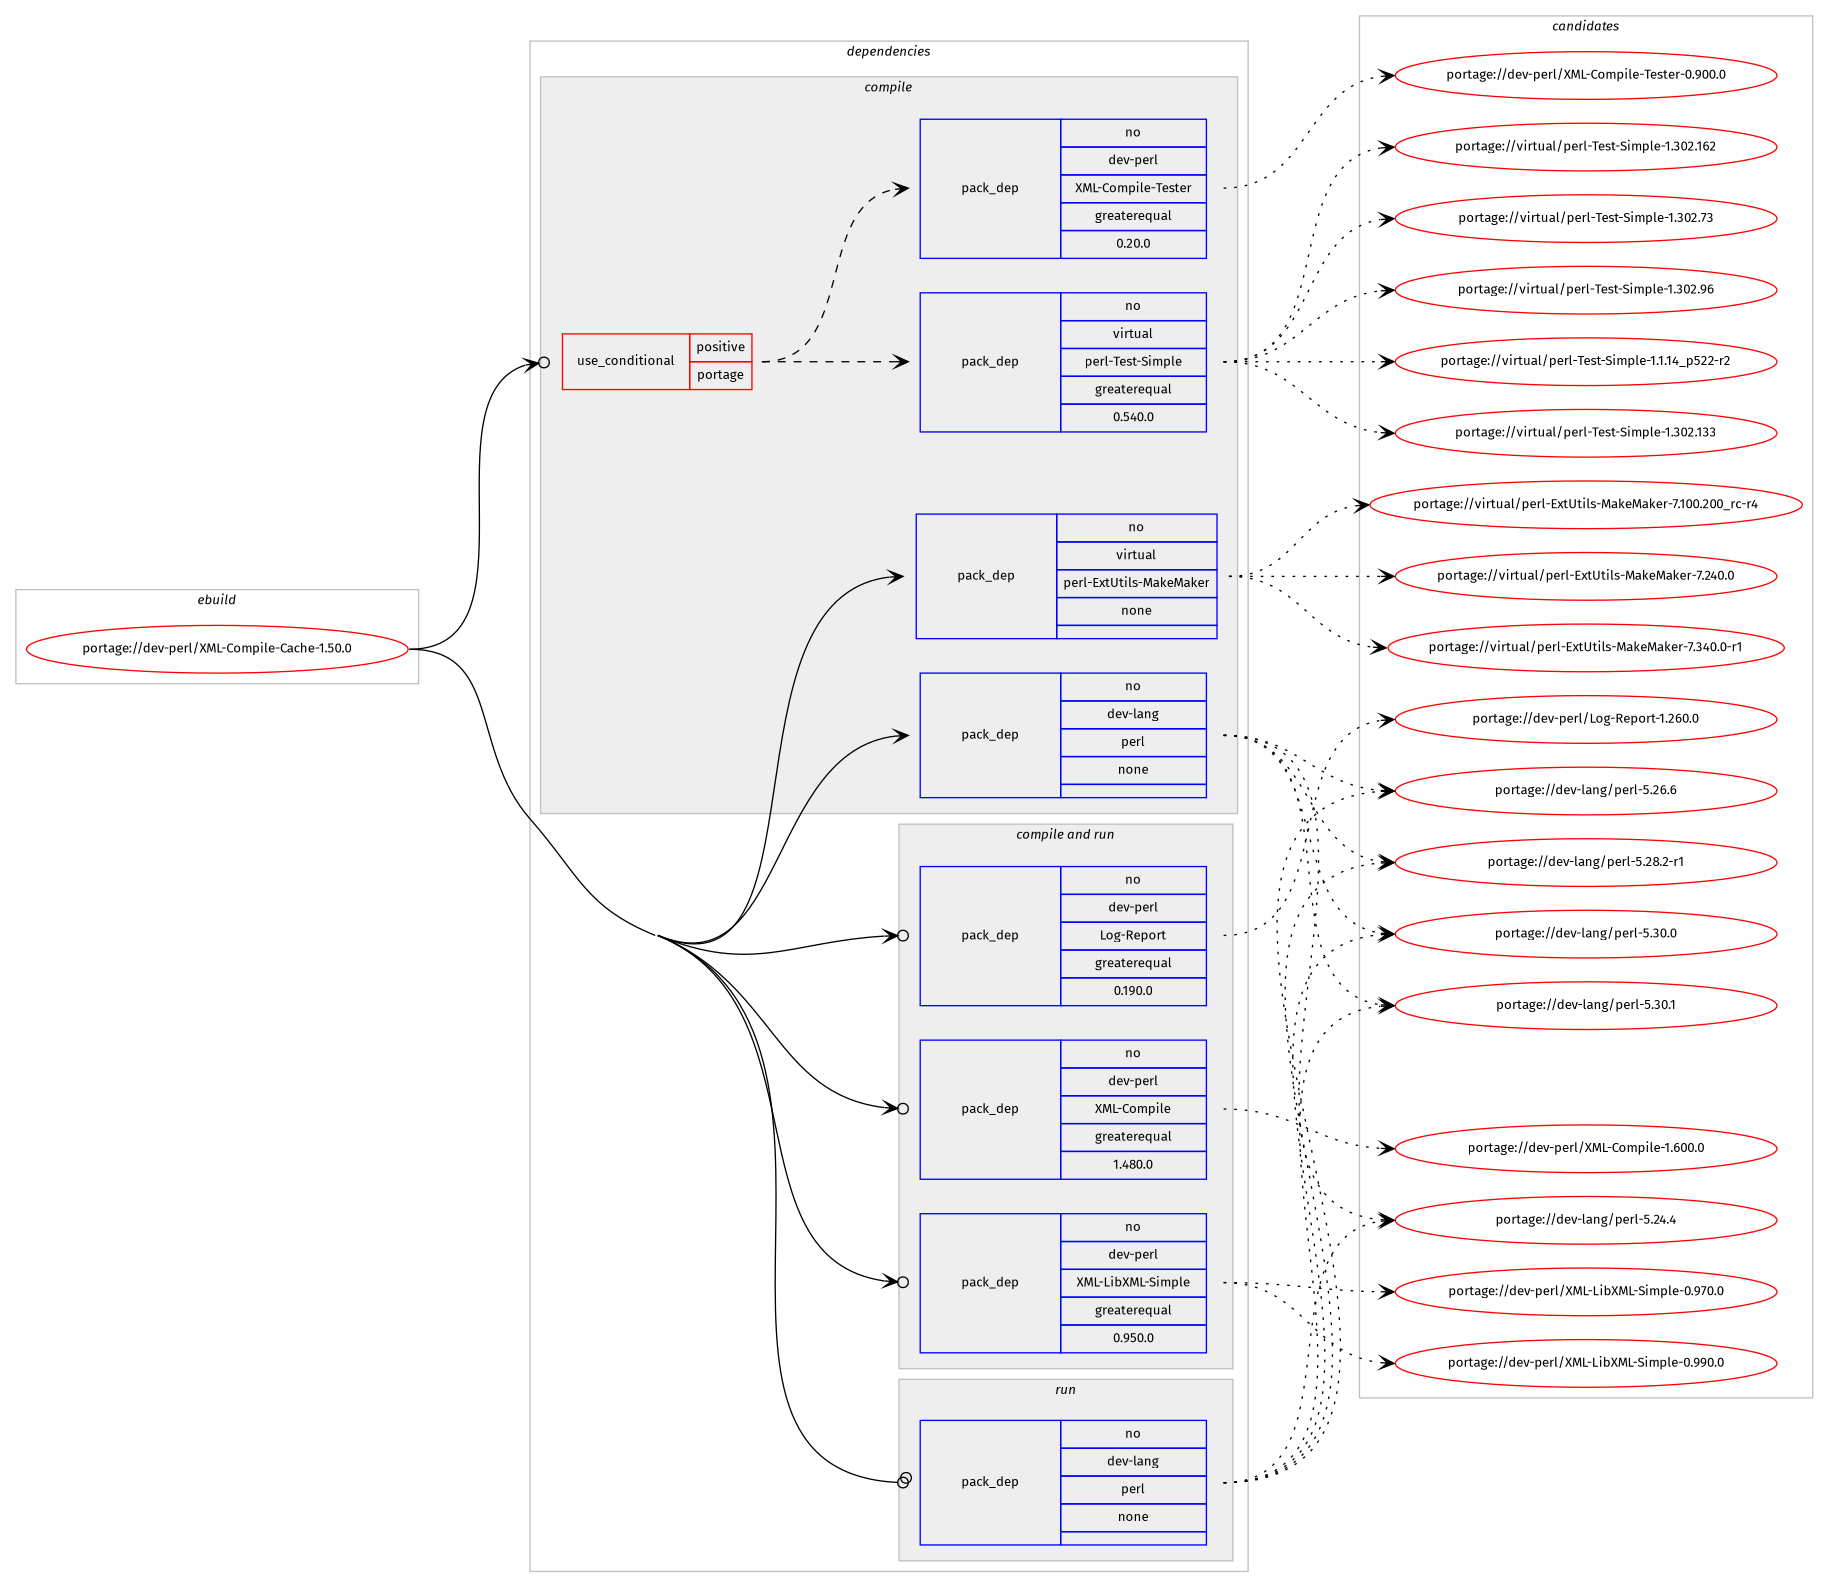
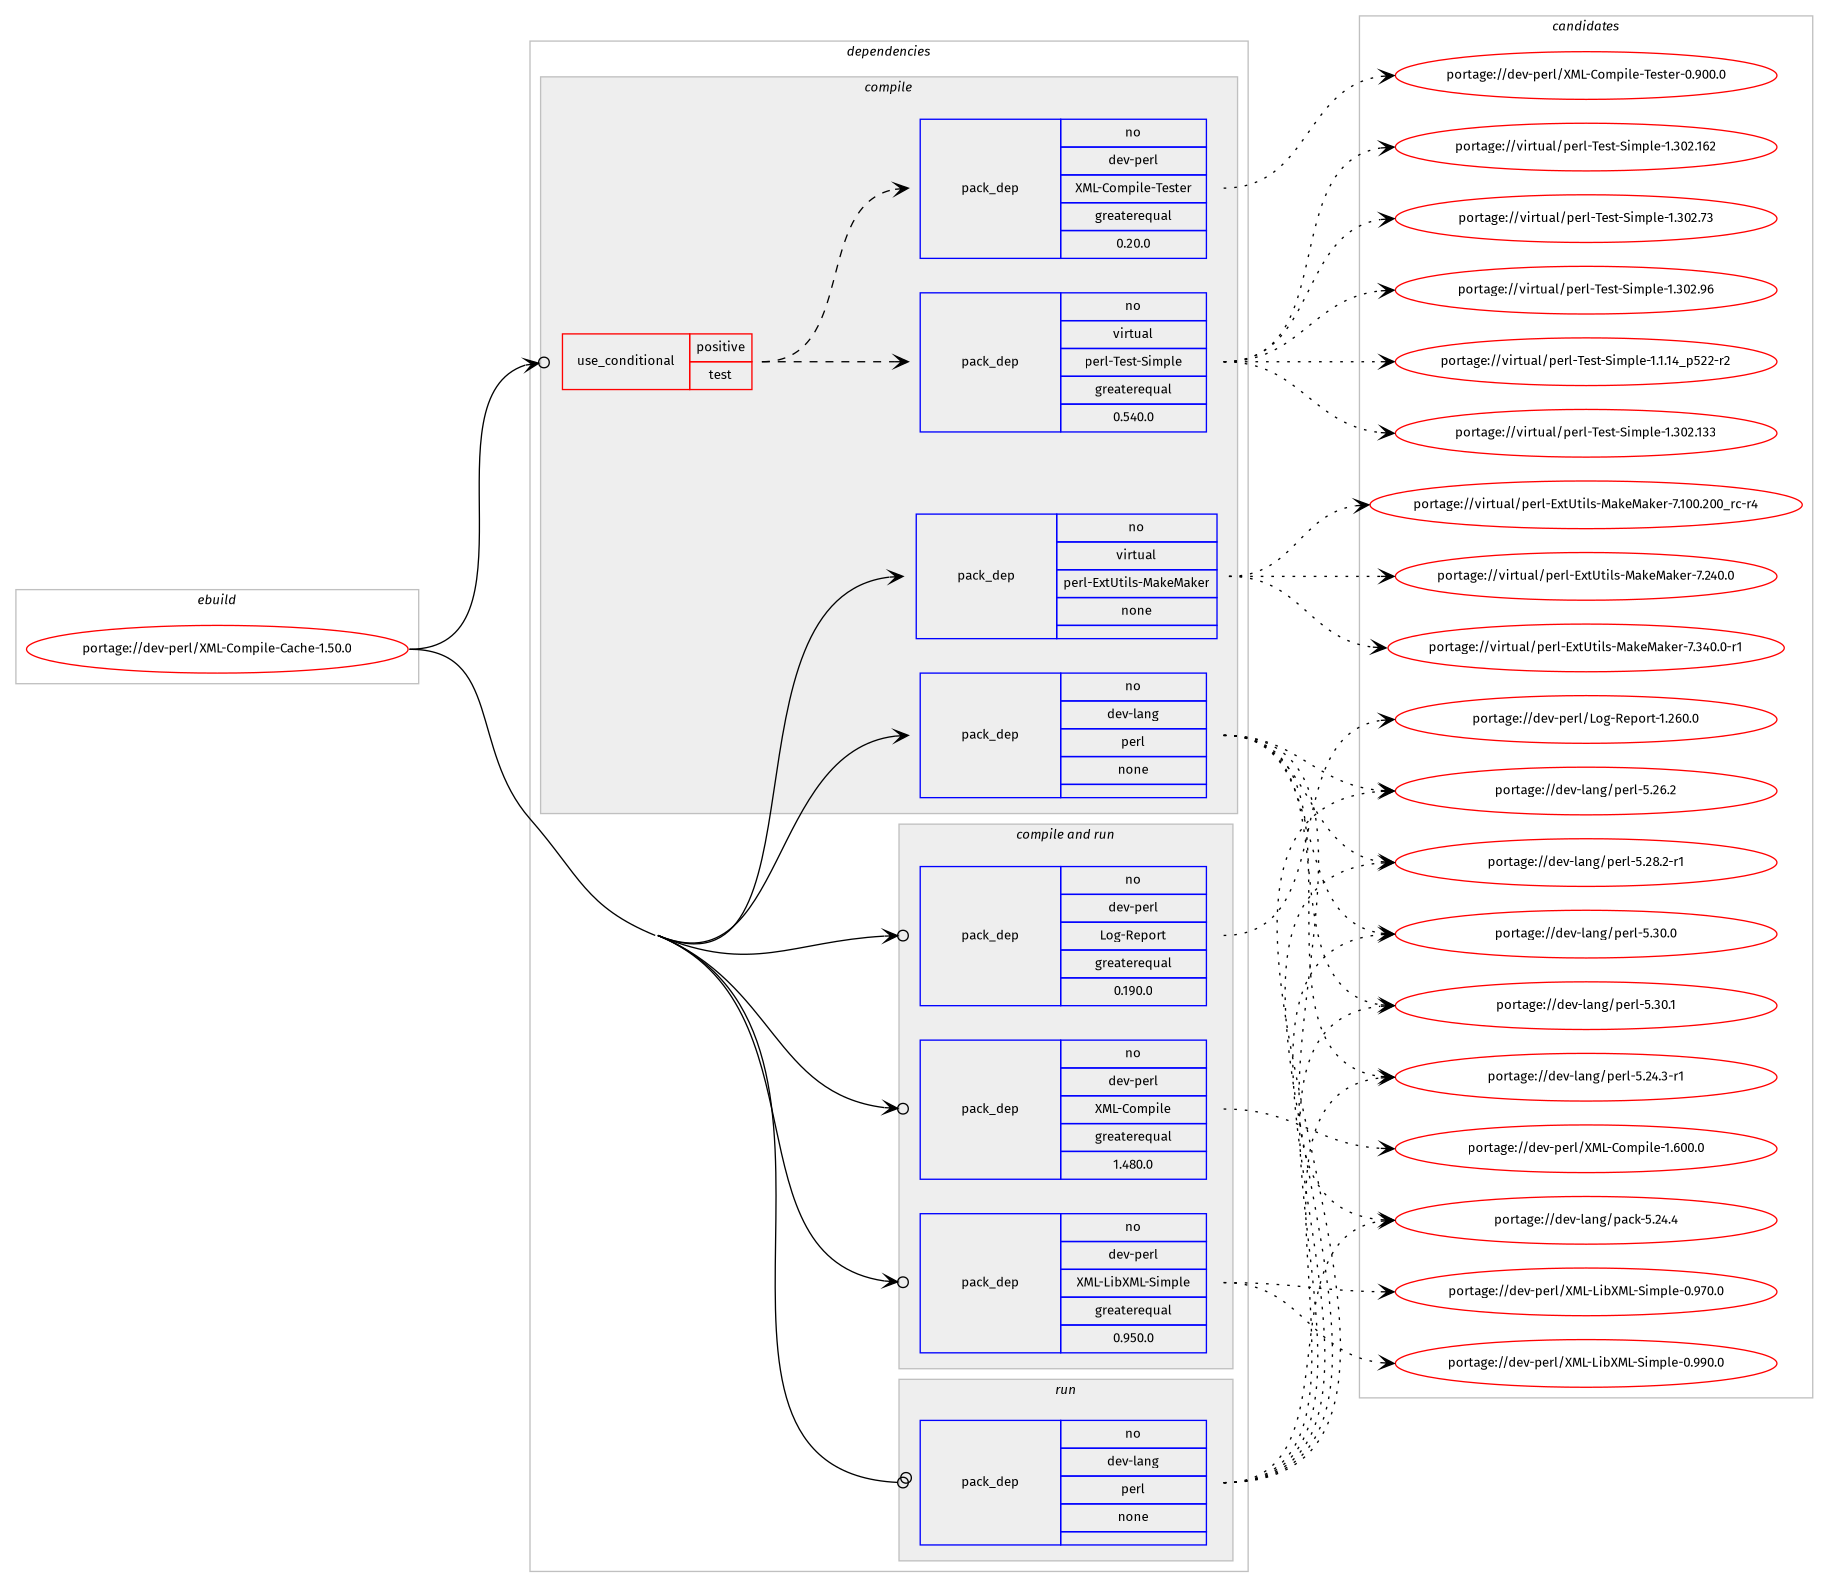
(721, 375) -> (721, 375)
(1586, 791) -> (1586, 791)
none -> (1586, 1077)
(1586, 1220) -> (1586, 1220)
